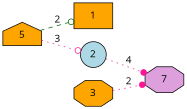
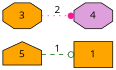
(58, 20) -> (58, 49)
(93, 55) -> none
(164, 80) -> (93, 16)
